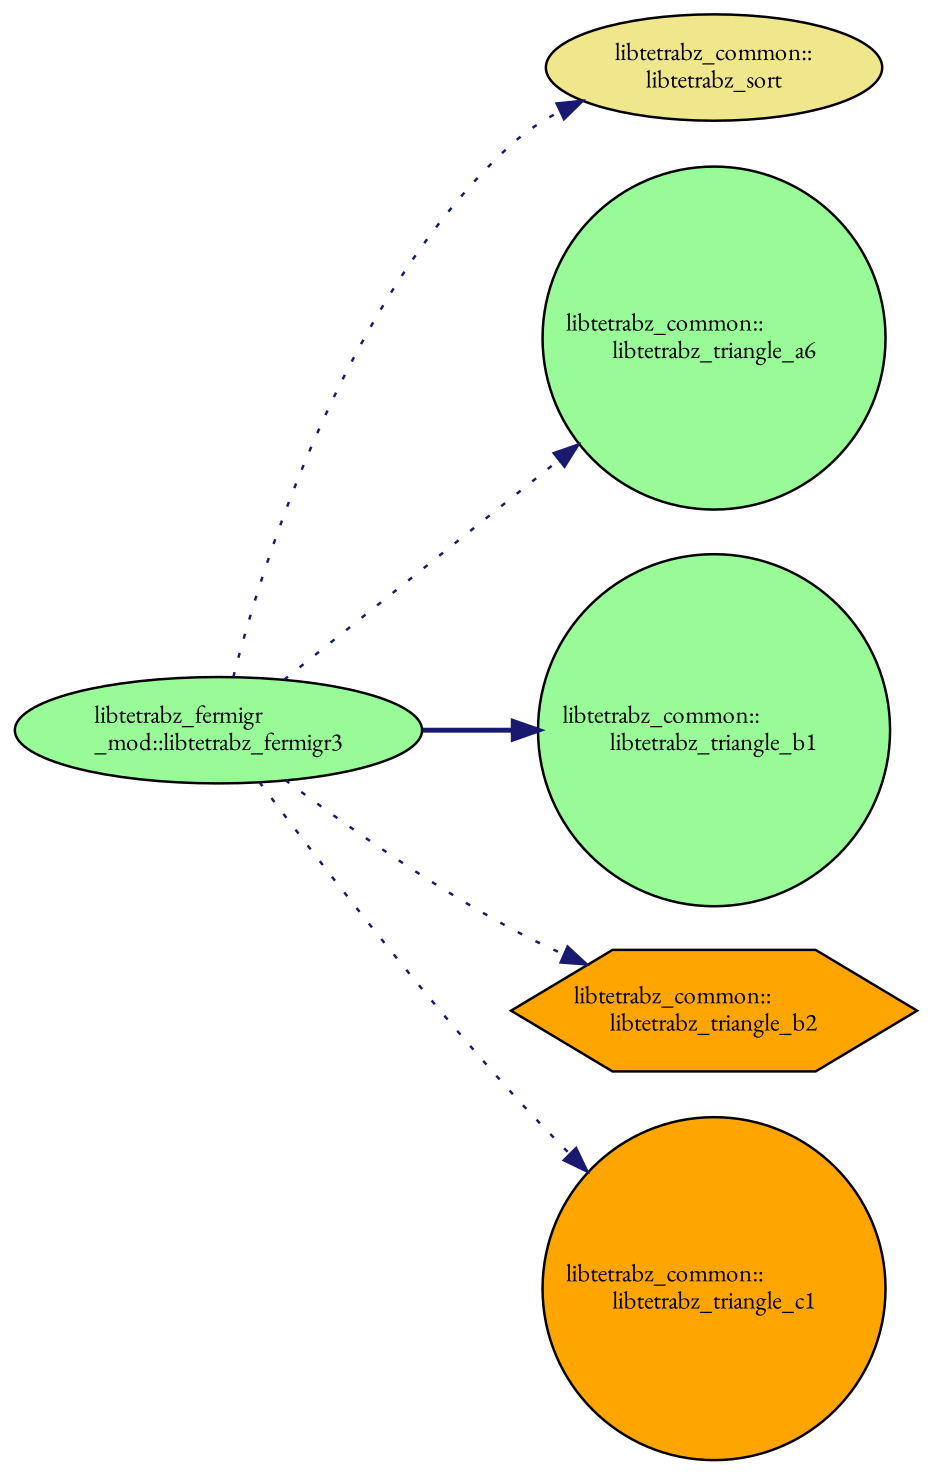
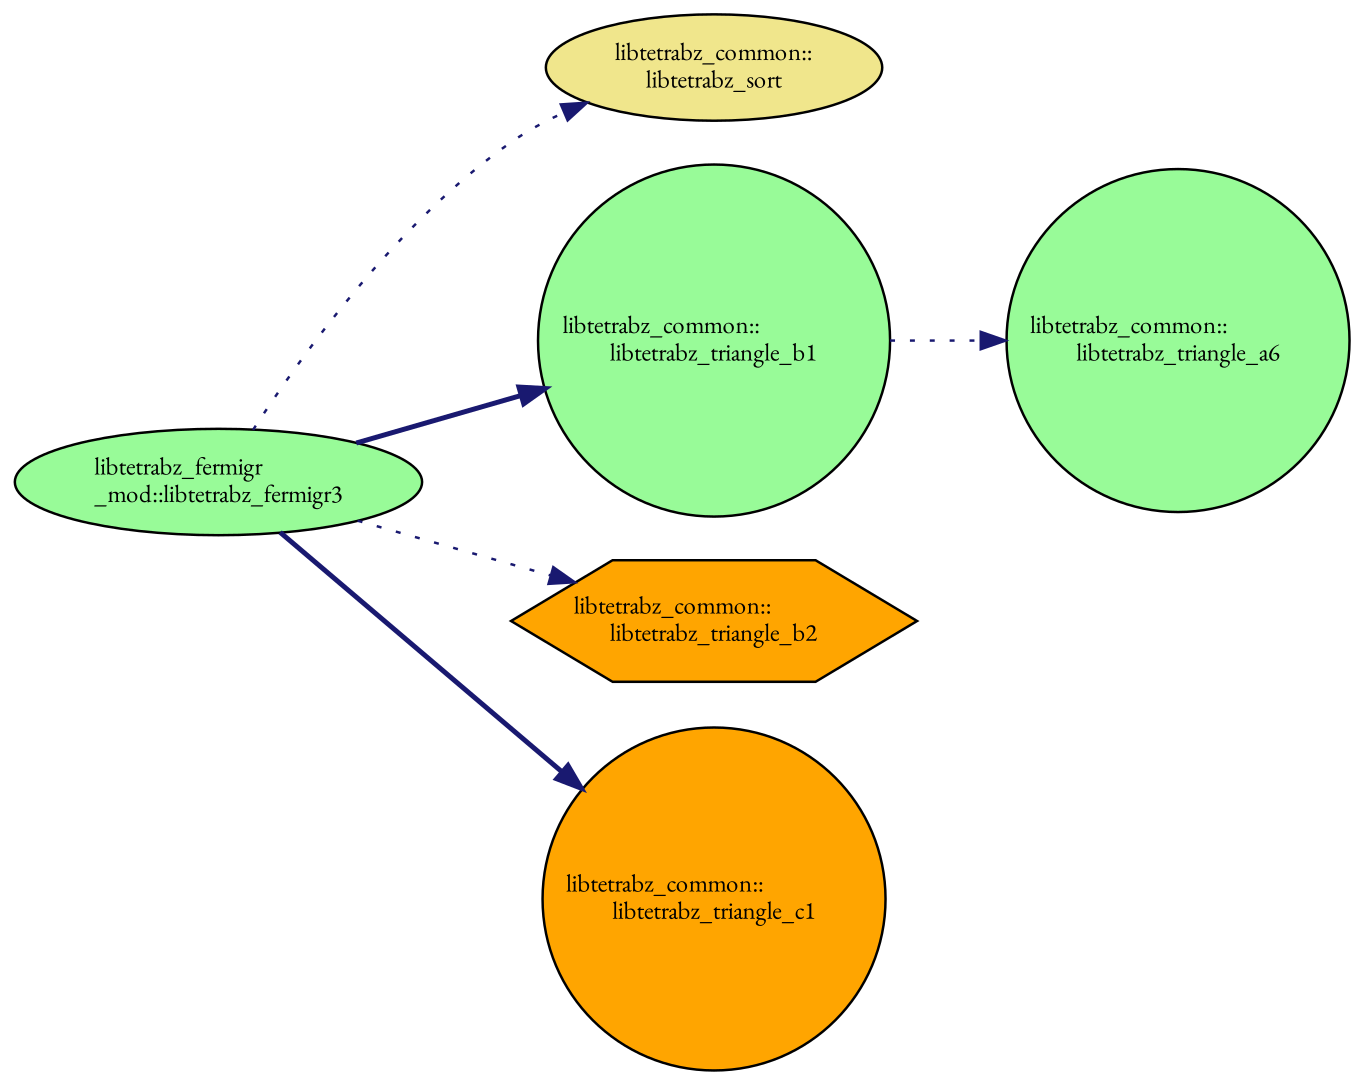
(422, 570) -> (935, 341)
(409, 973) -> (421, 652)
